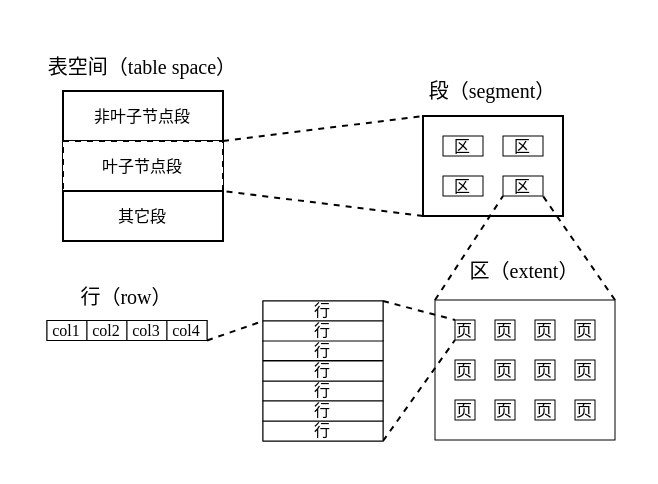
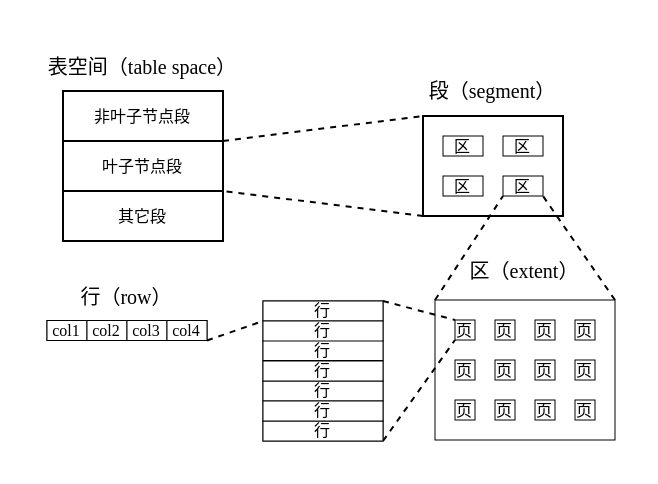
(143, 166) -> (143, 166)
